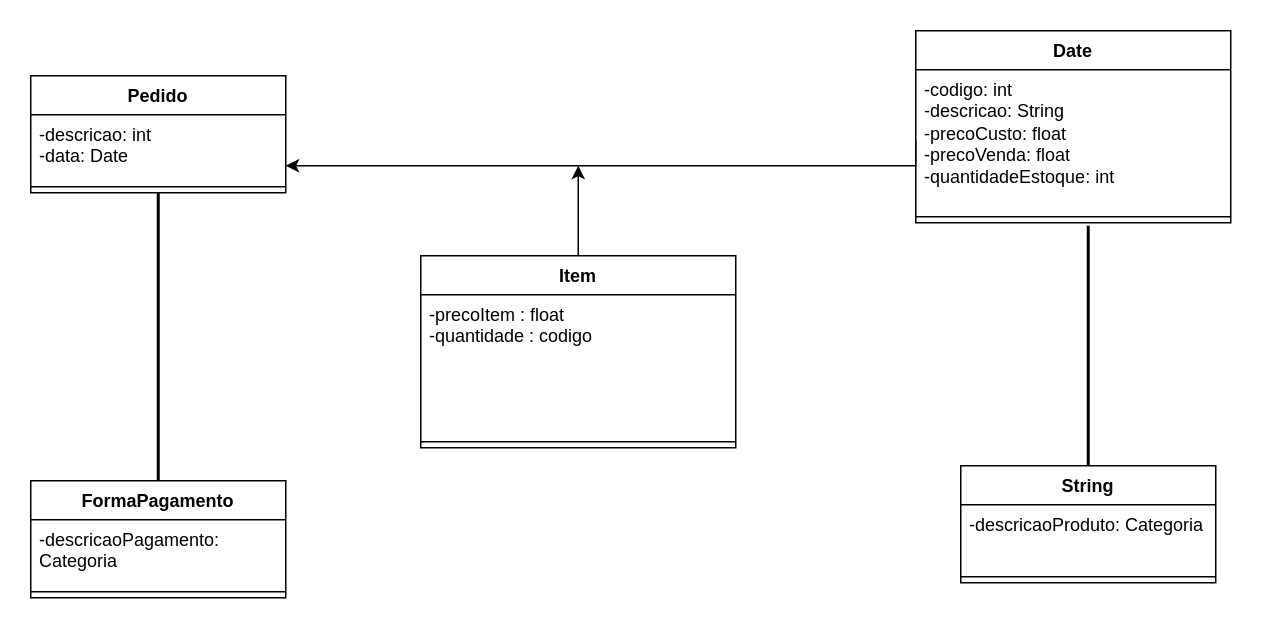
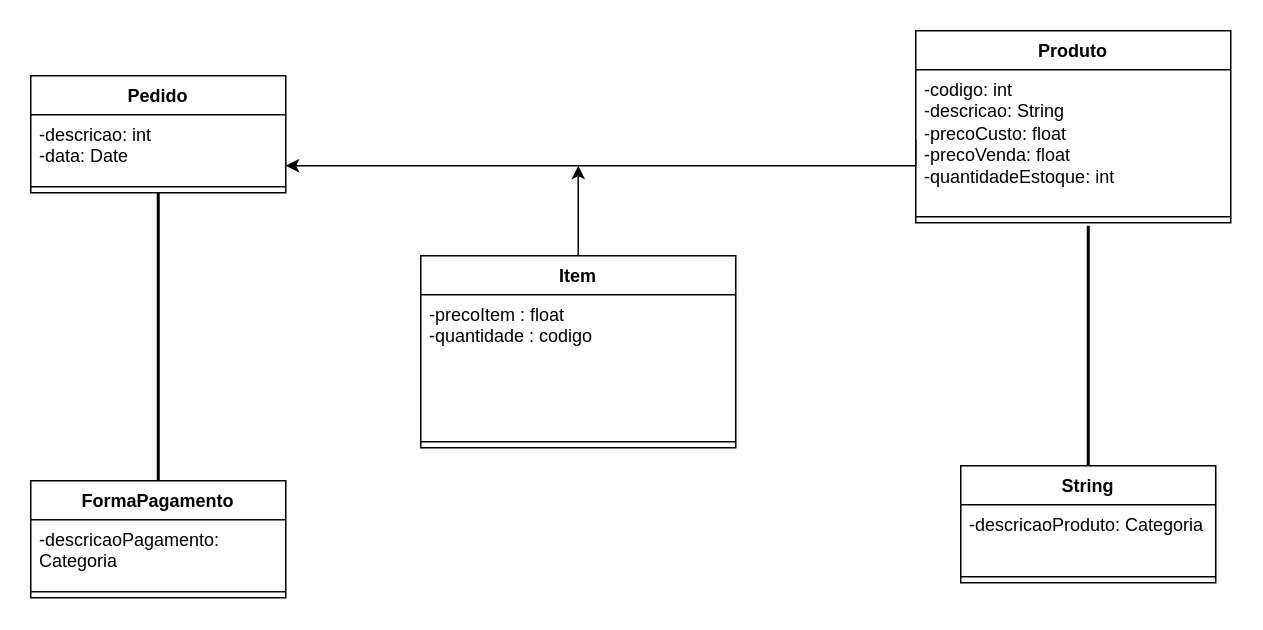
(1073, 52) -> (1073, 52)
